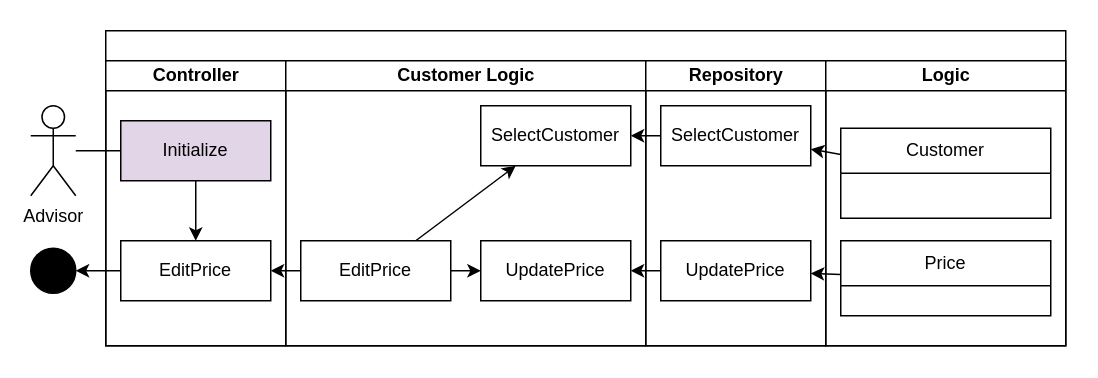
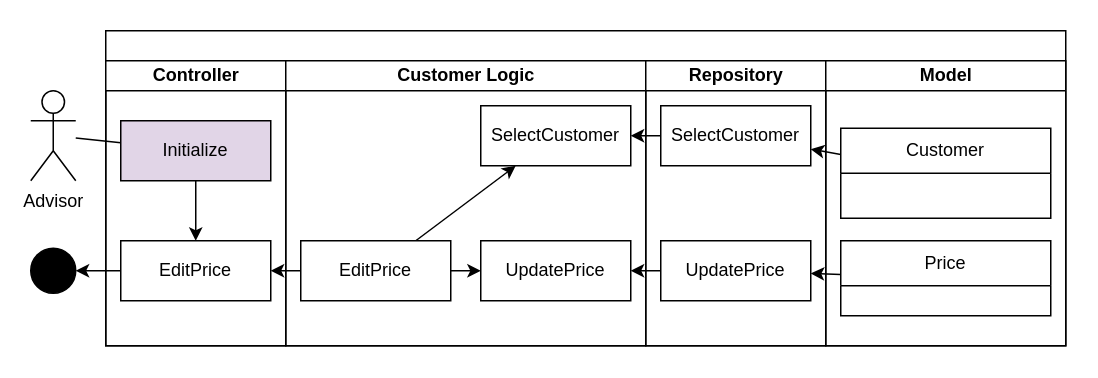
(947, 76) -> (947, 76)
(53, 151) -> (53, 136)
